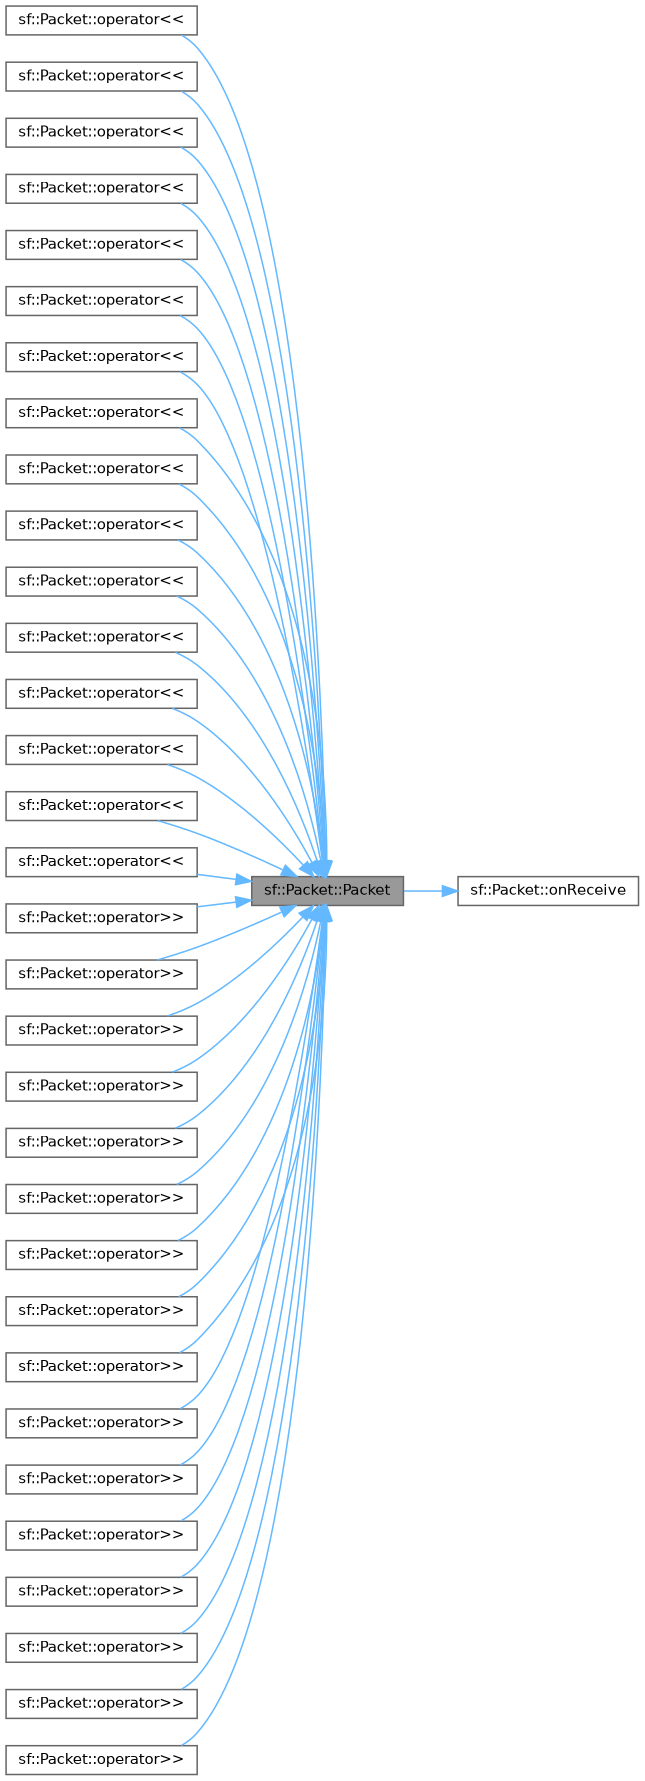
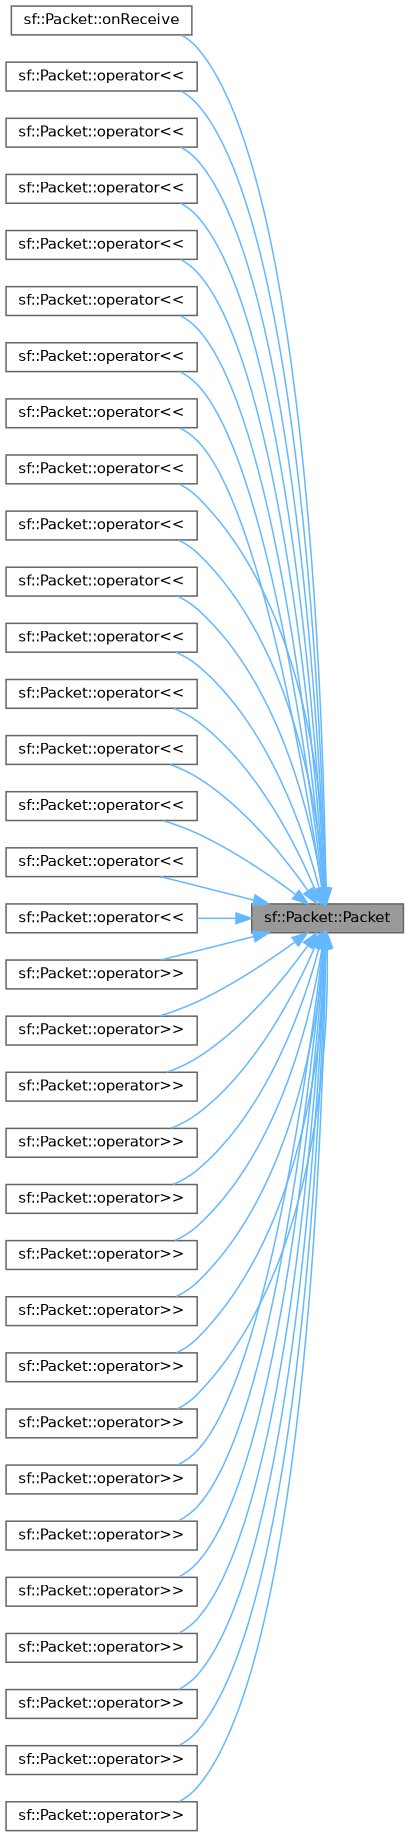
(423, 891) -> (288, 341)
